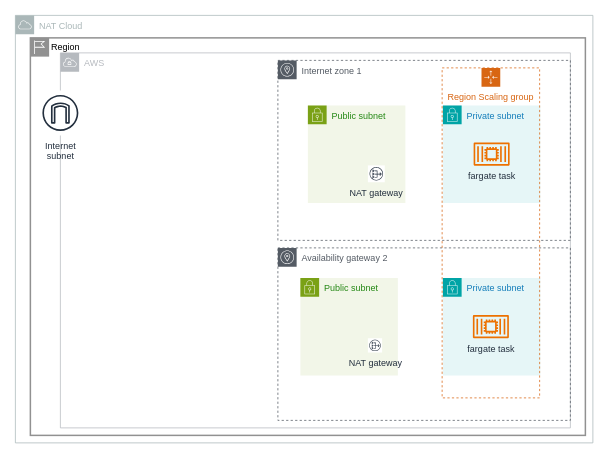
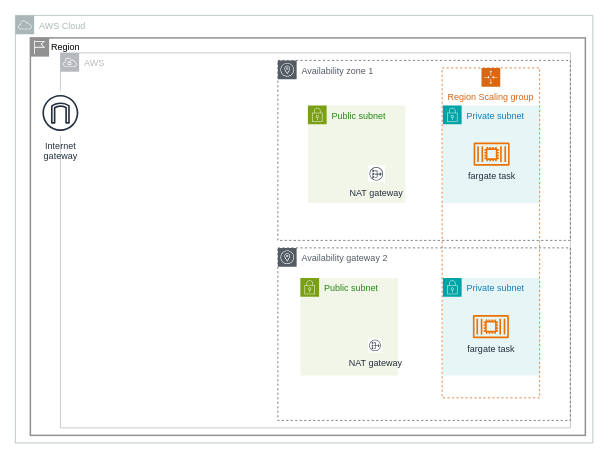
(60, 26) -> (60, 26)
(337, 71) -> (342, 71)
(61, 151) -> (61, 151)
